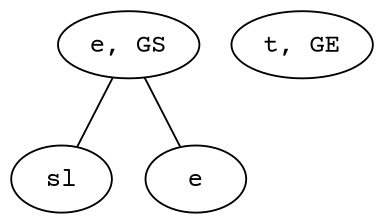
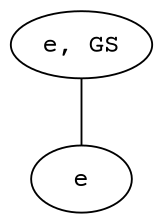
(302, 45) -> none
(62, 179) -> none
